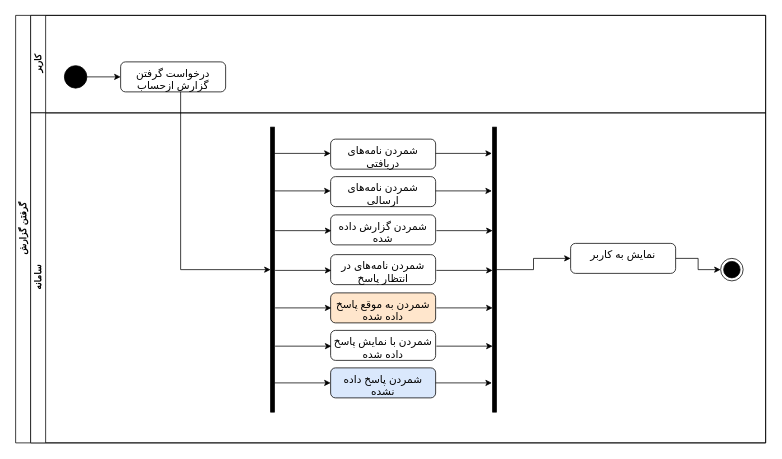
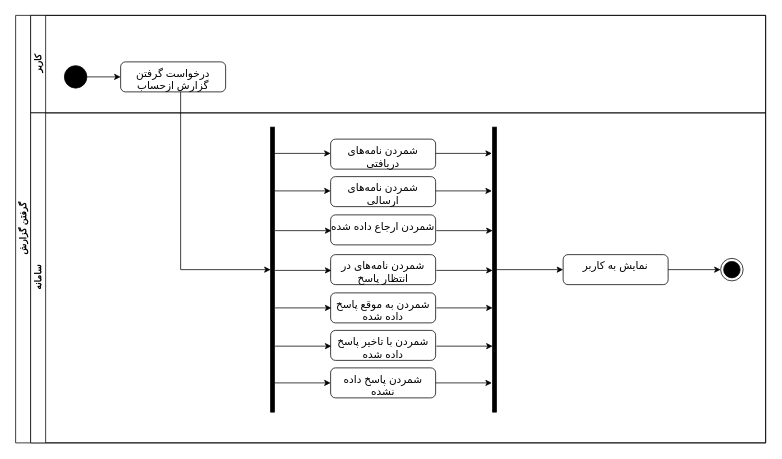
(383, 226) -> (383, 226)
(623, 258) -> (615, 270)
(383, 308) -> (383, 308)
(383, 346) -> (383, 346)
(383, 383) -> (383, 383)
